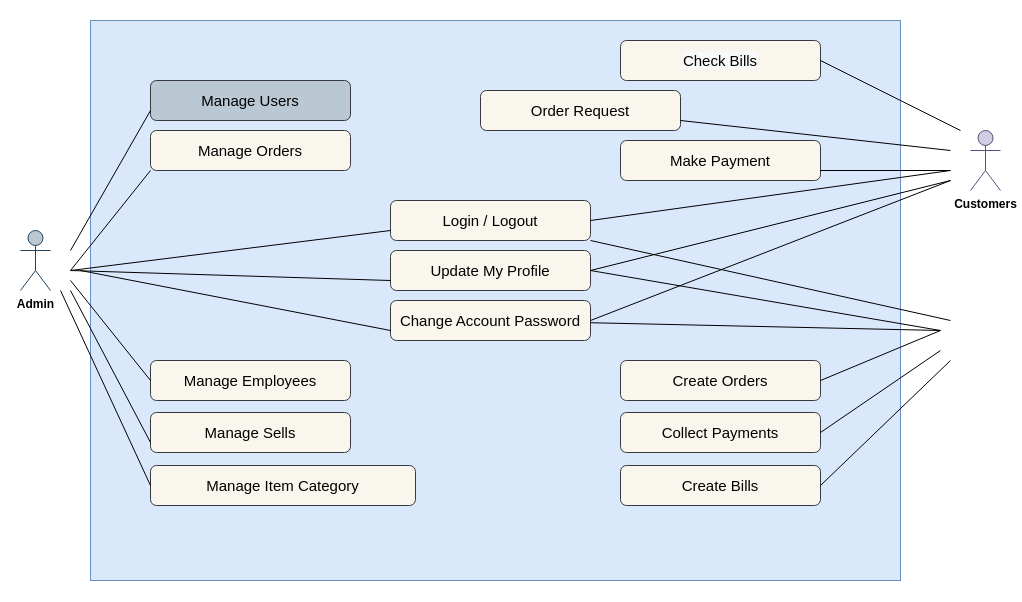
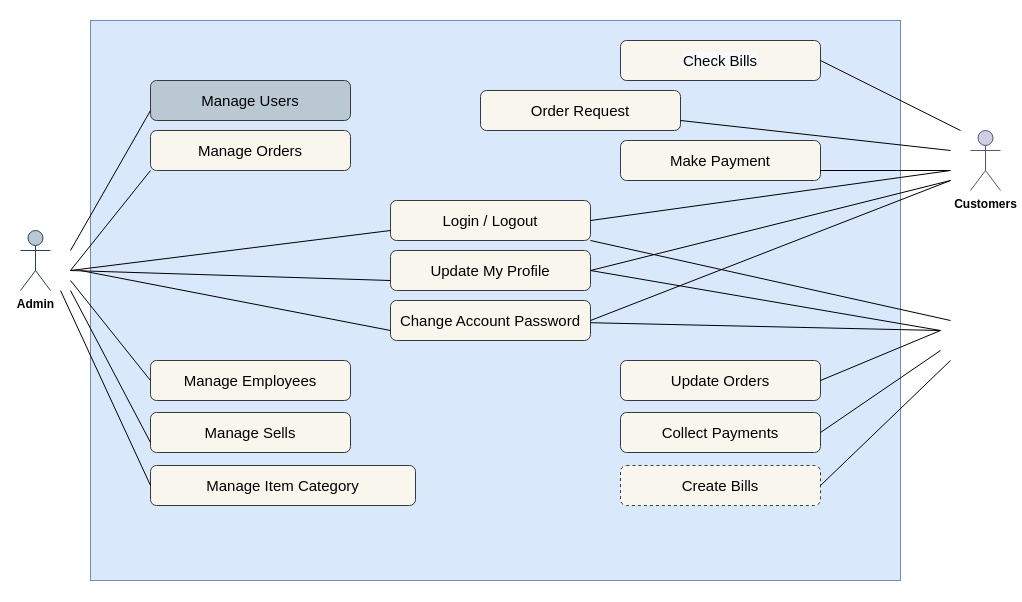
(721, 381) -> (721, 381)
(721, 486) -> (721, 486)
